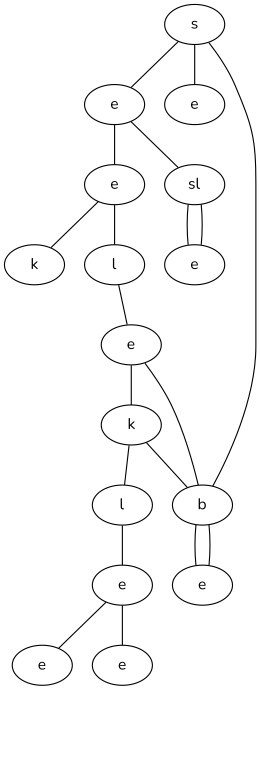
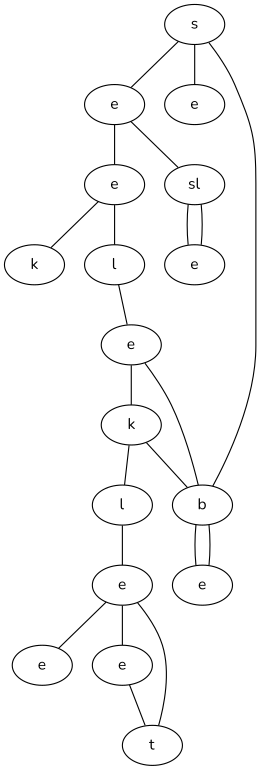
none -> (152, 745)
